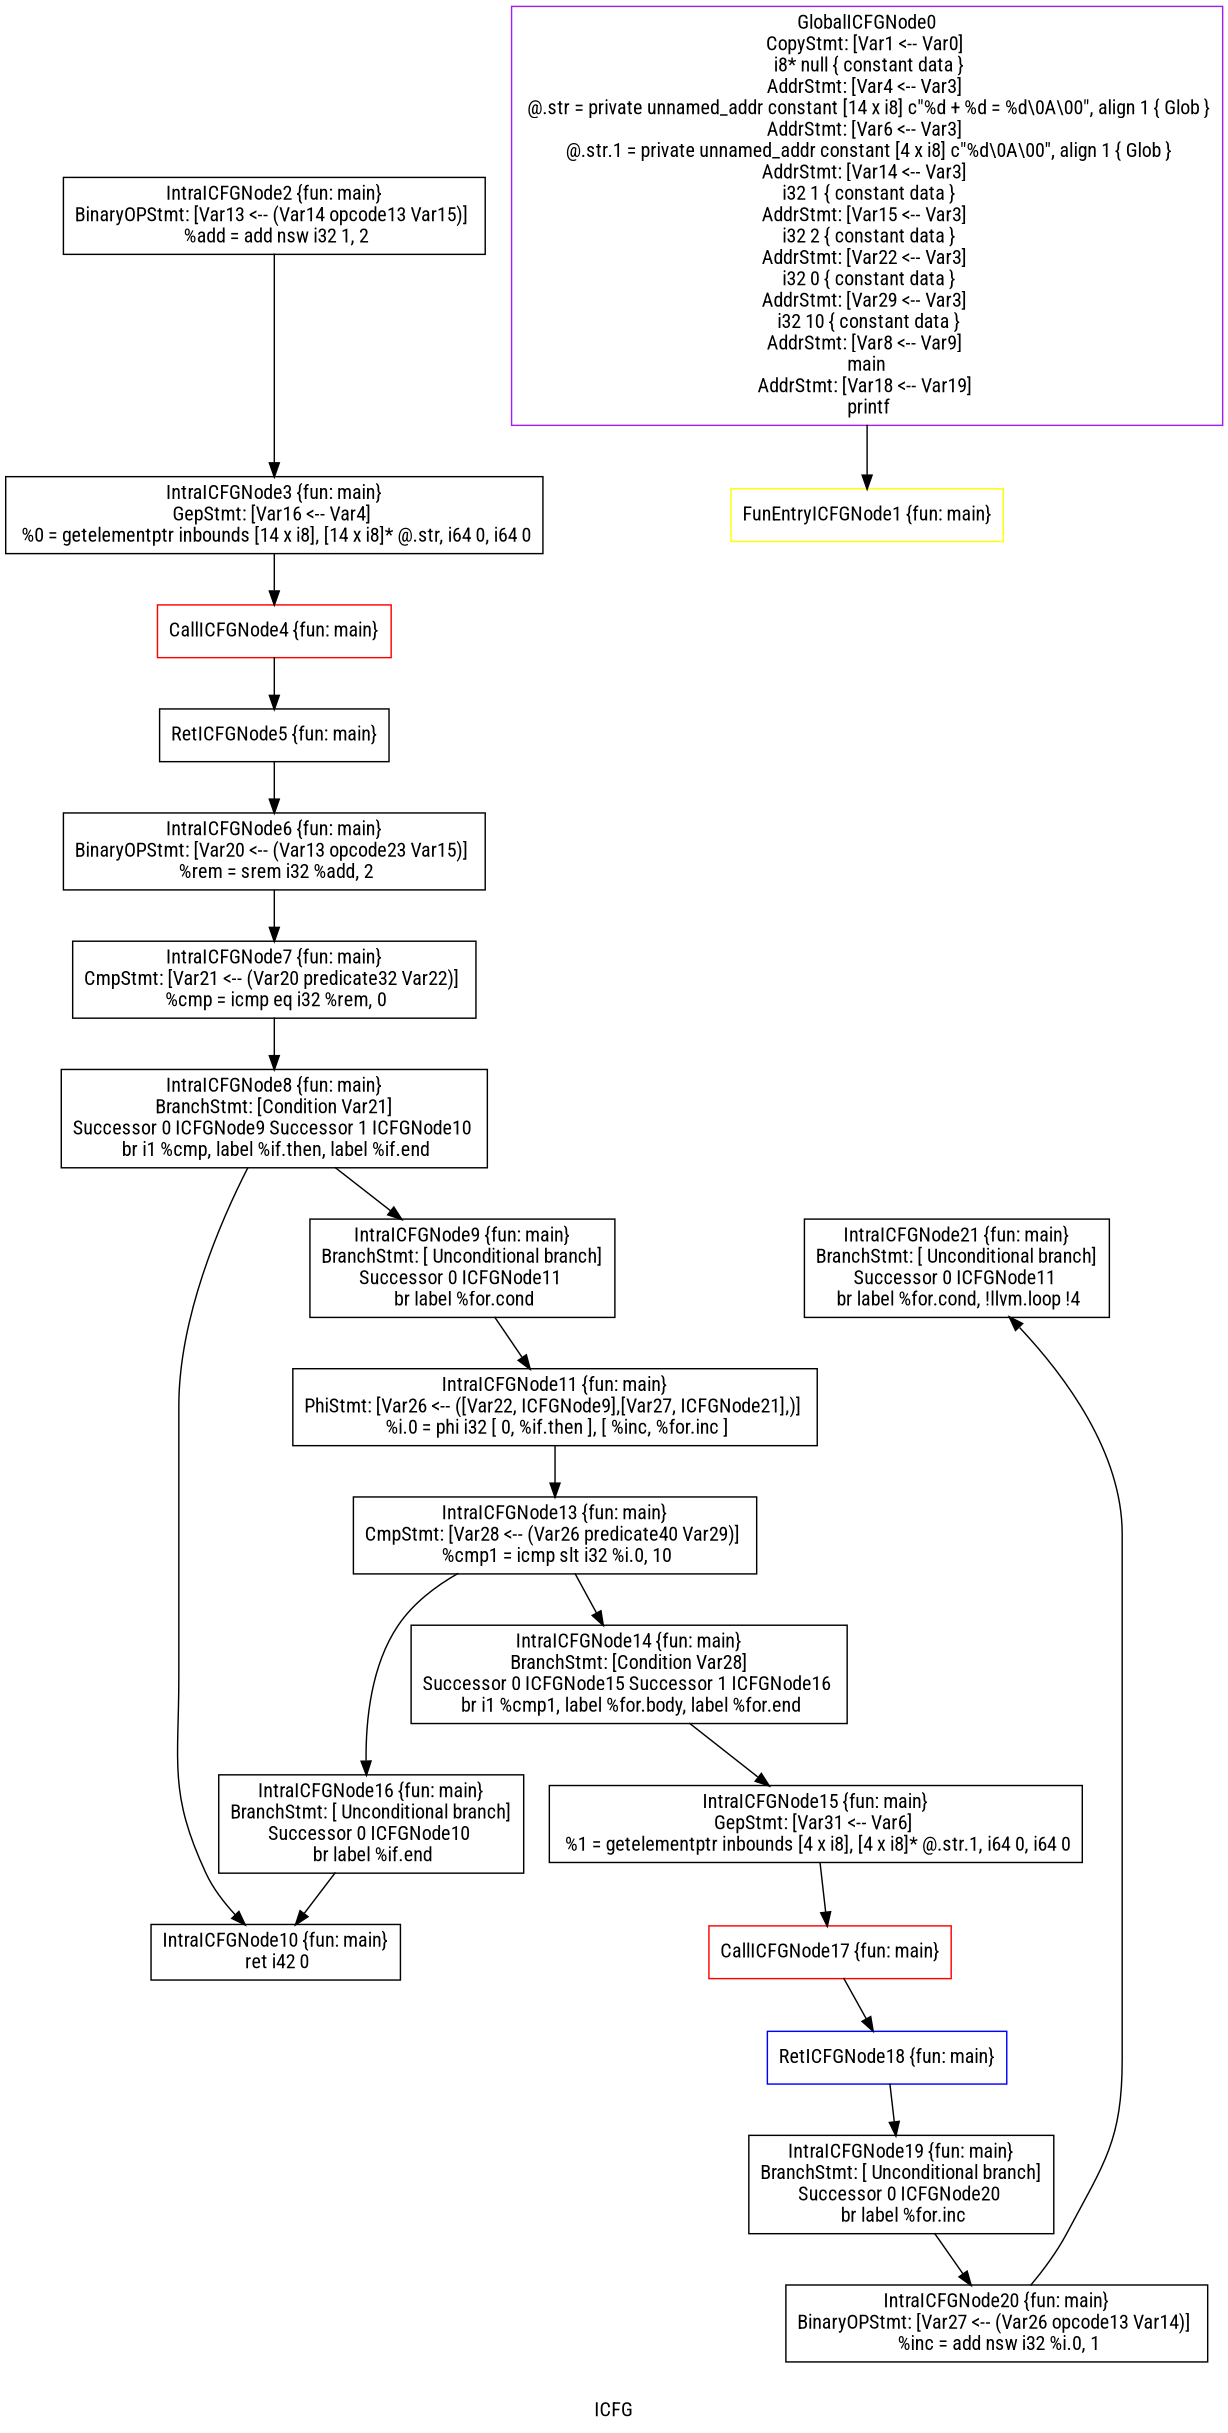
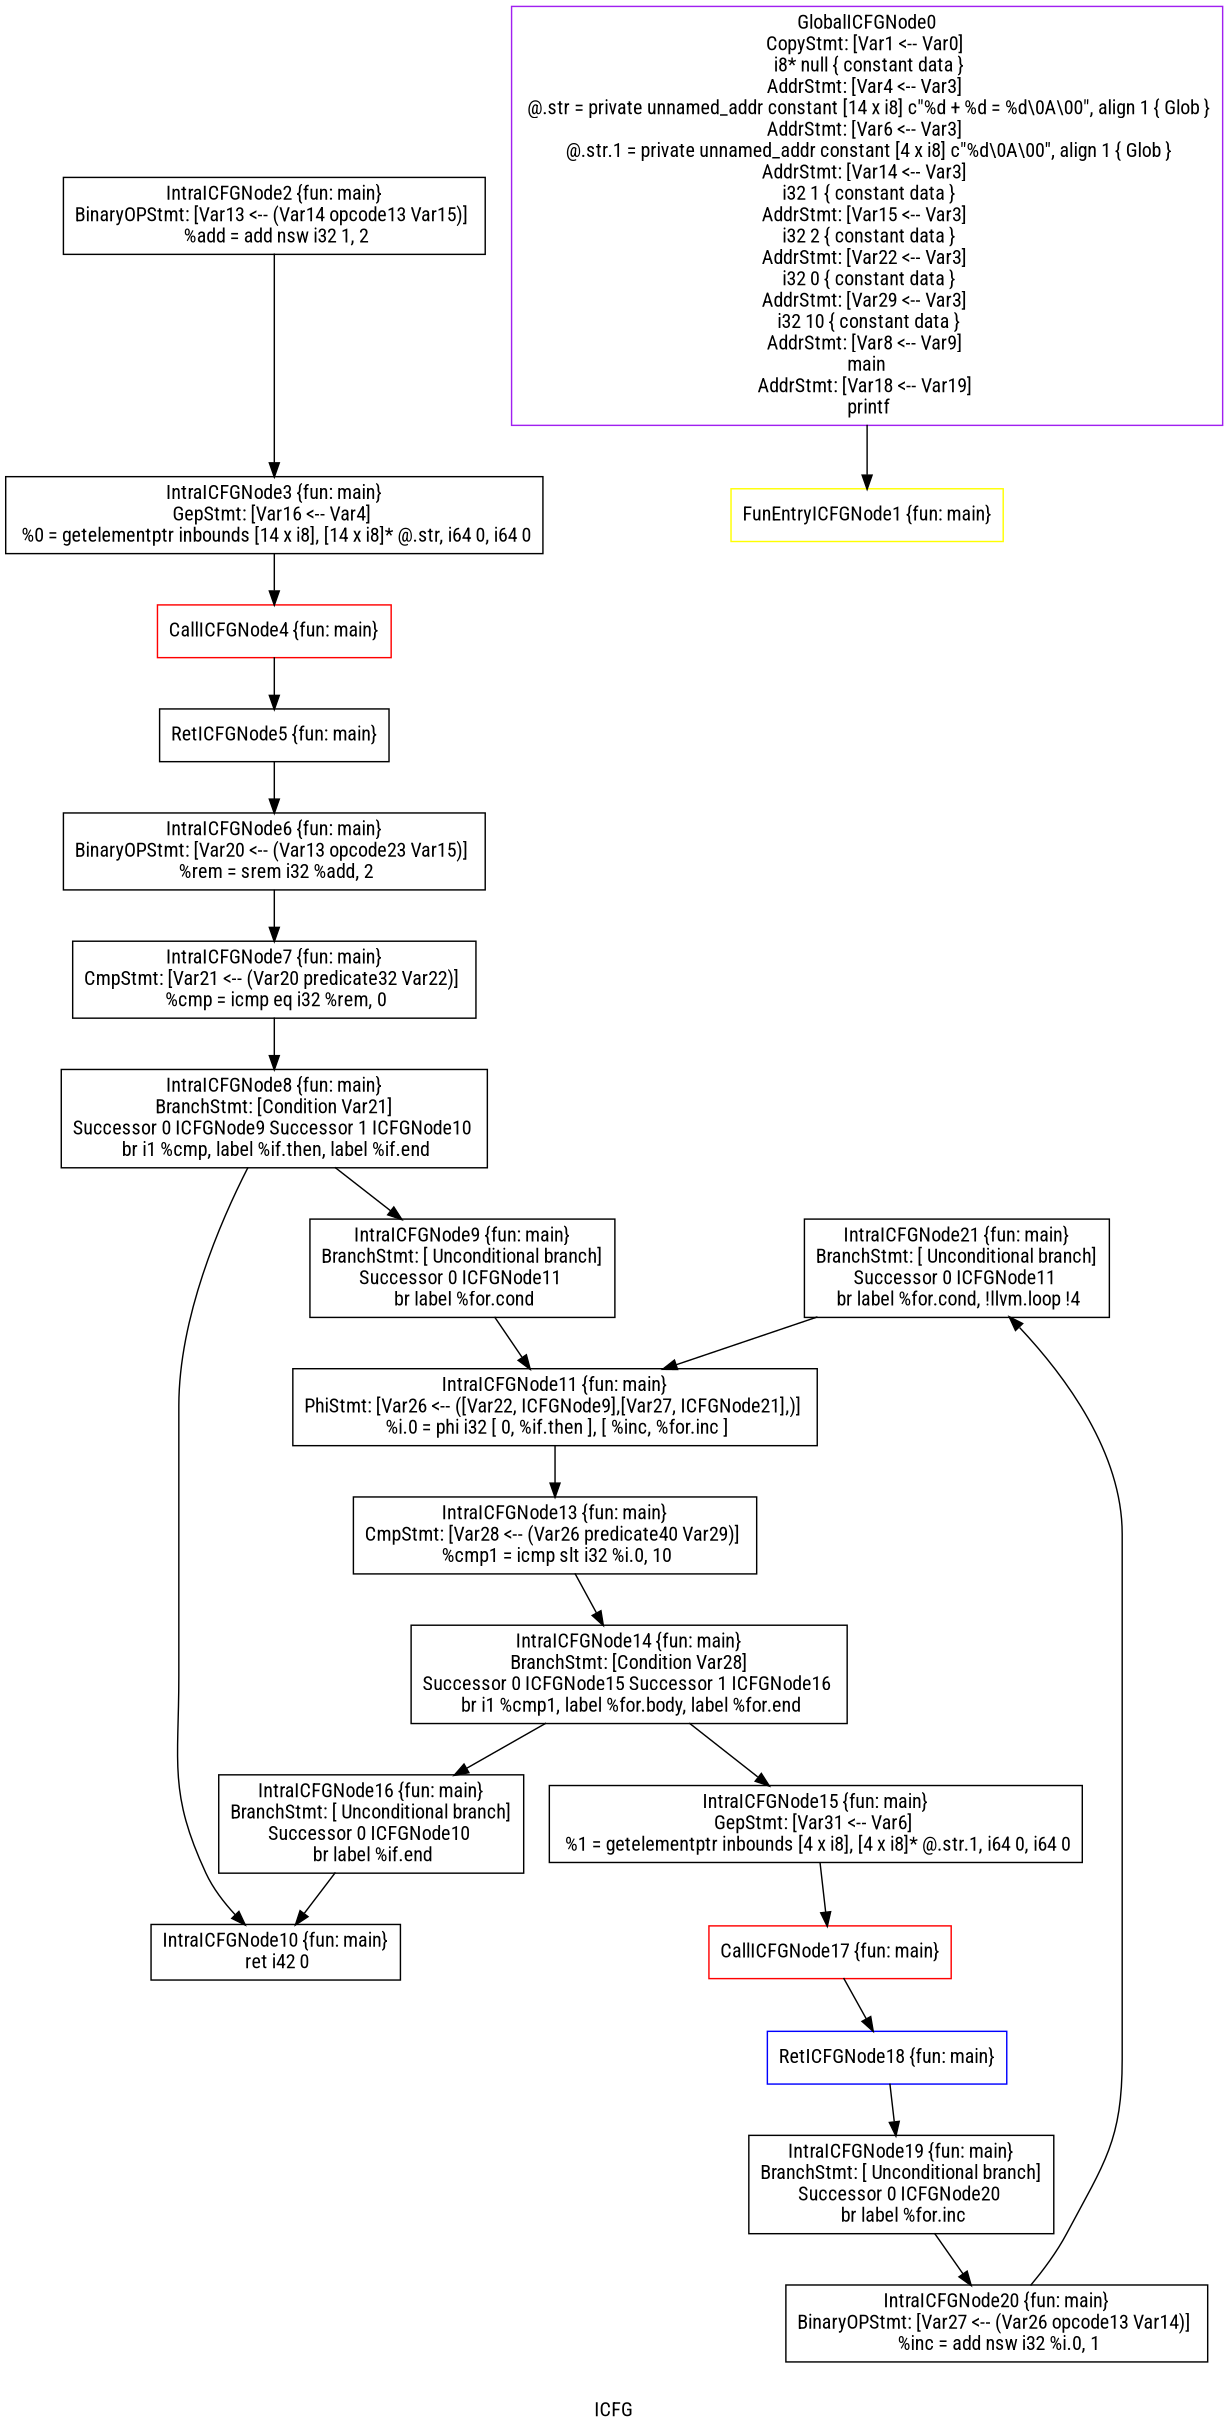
none -> (747, 1341)
(384, 1652) -> (506, 1746)
